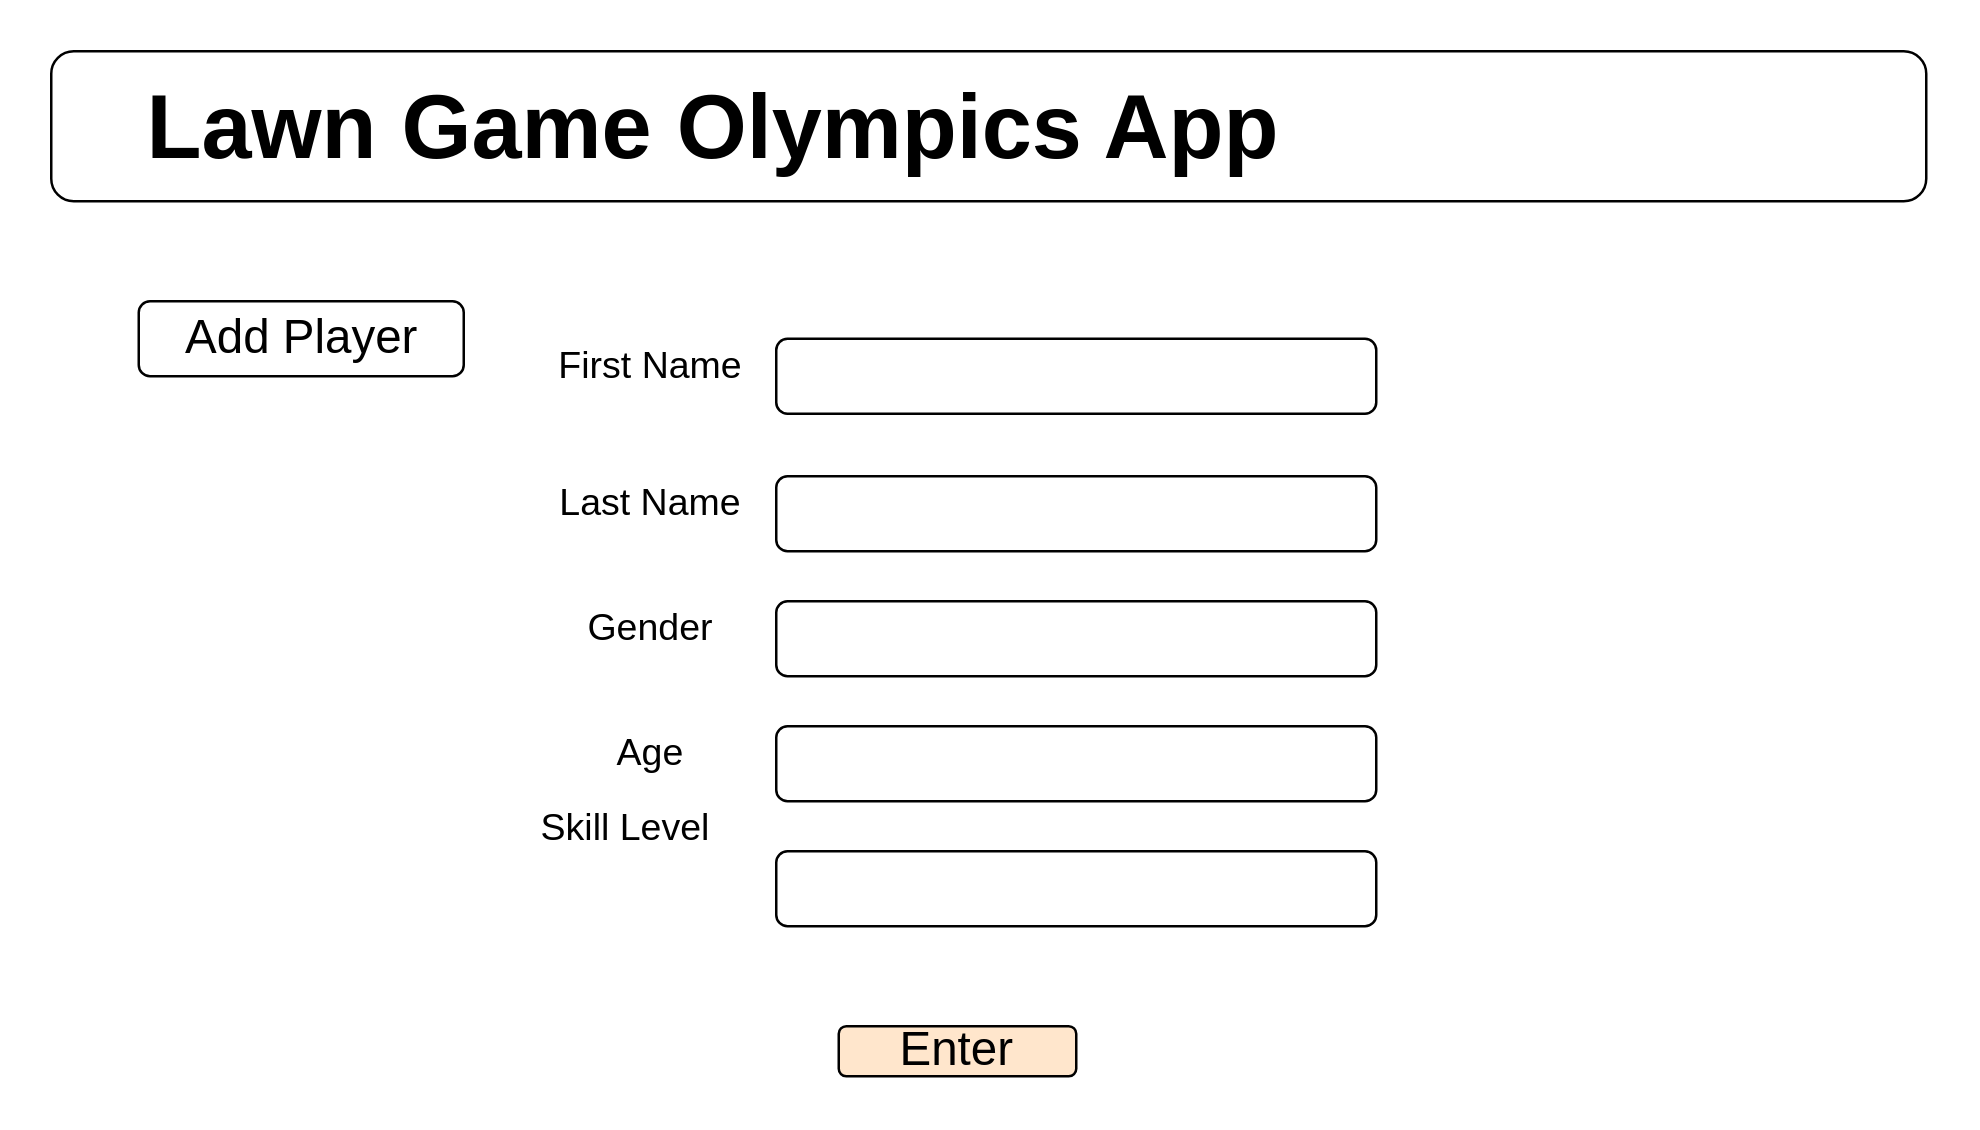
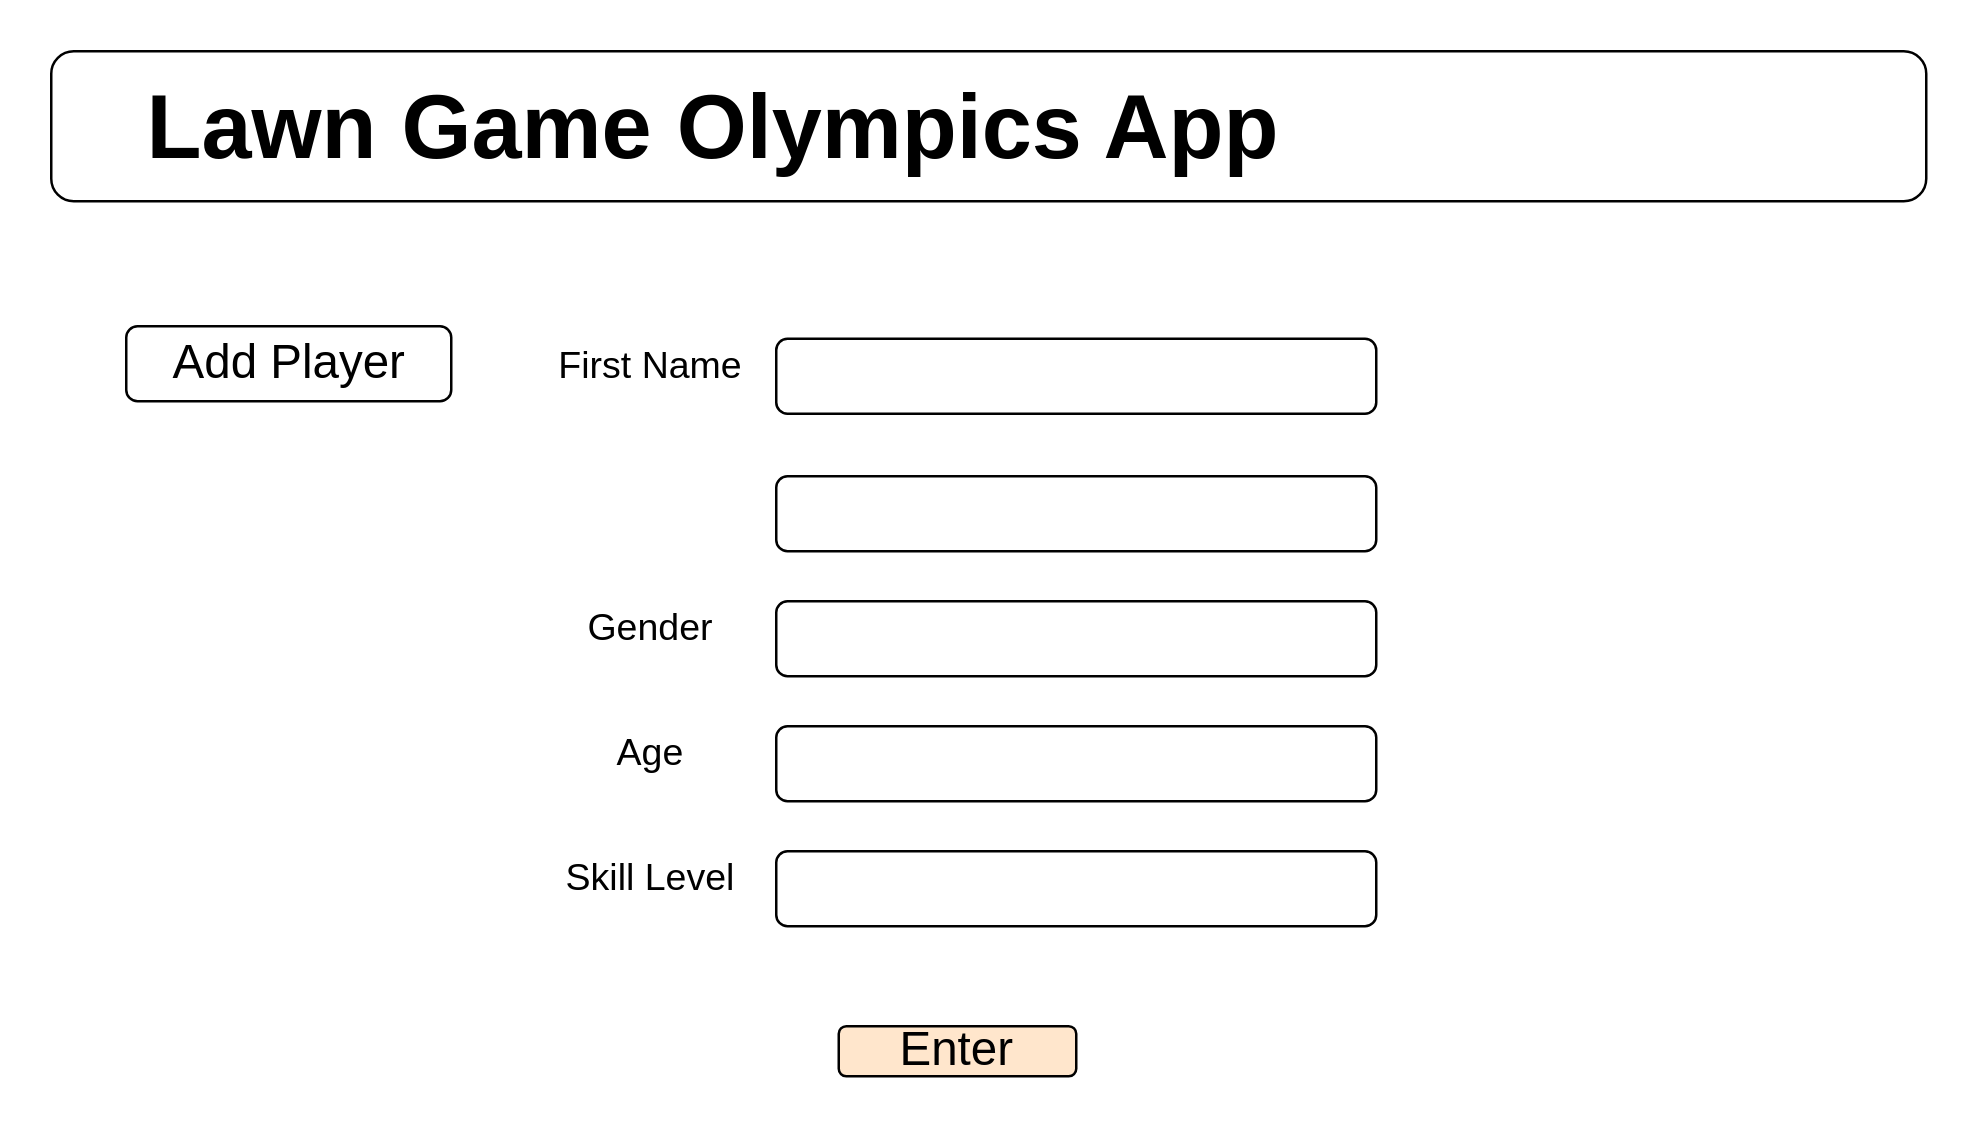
(301, 339) -> (289, 364)
(651, 501) -> none
(626, 826) -> (651, 876)
